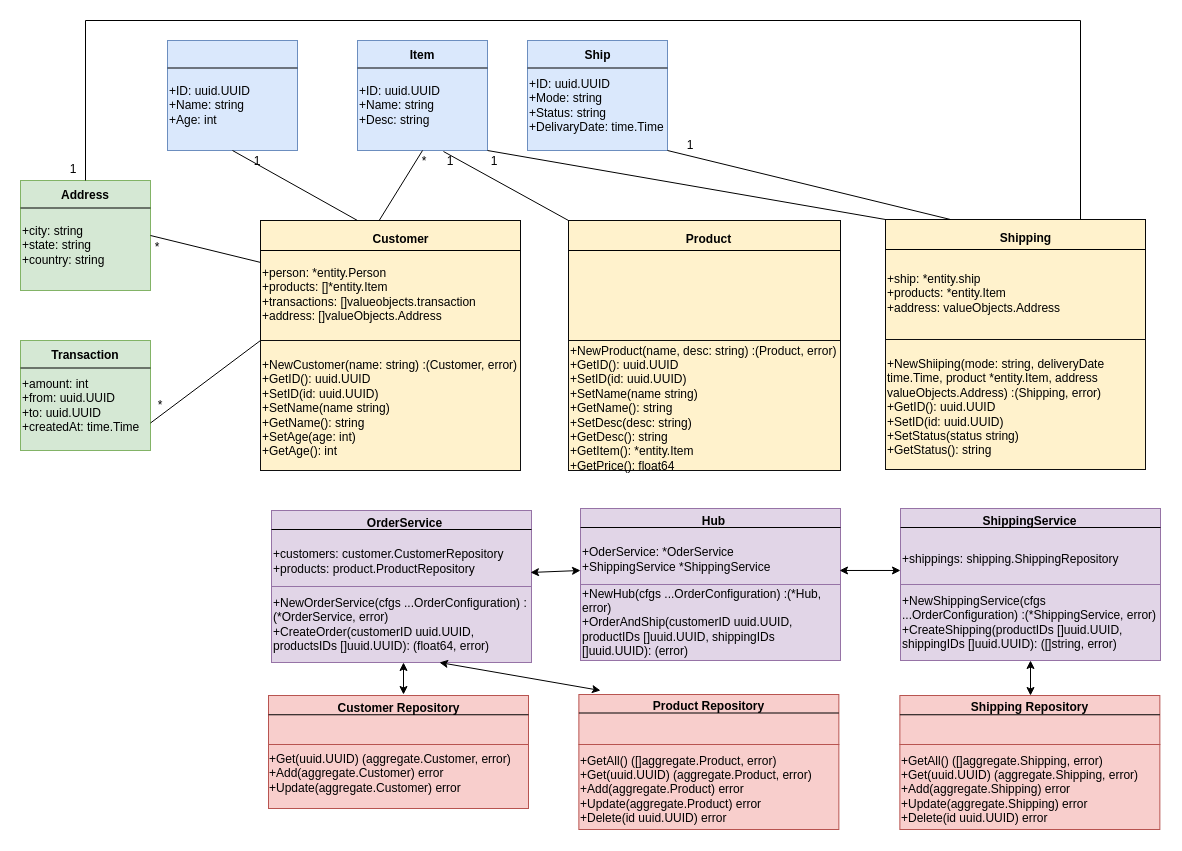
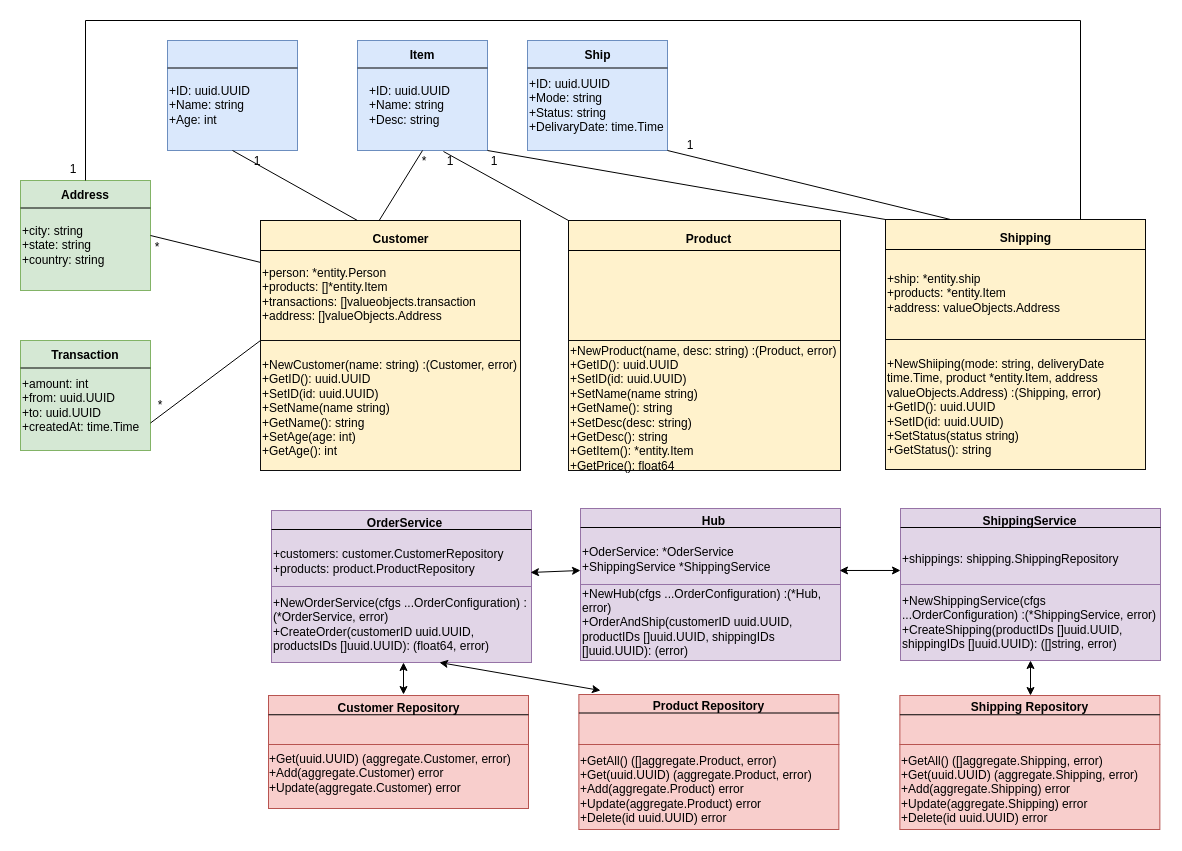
(408, 106) -> (418, 106)
